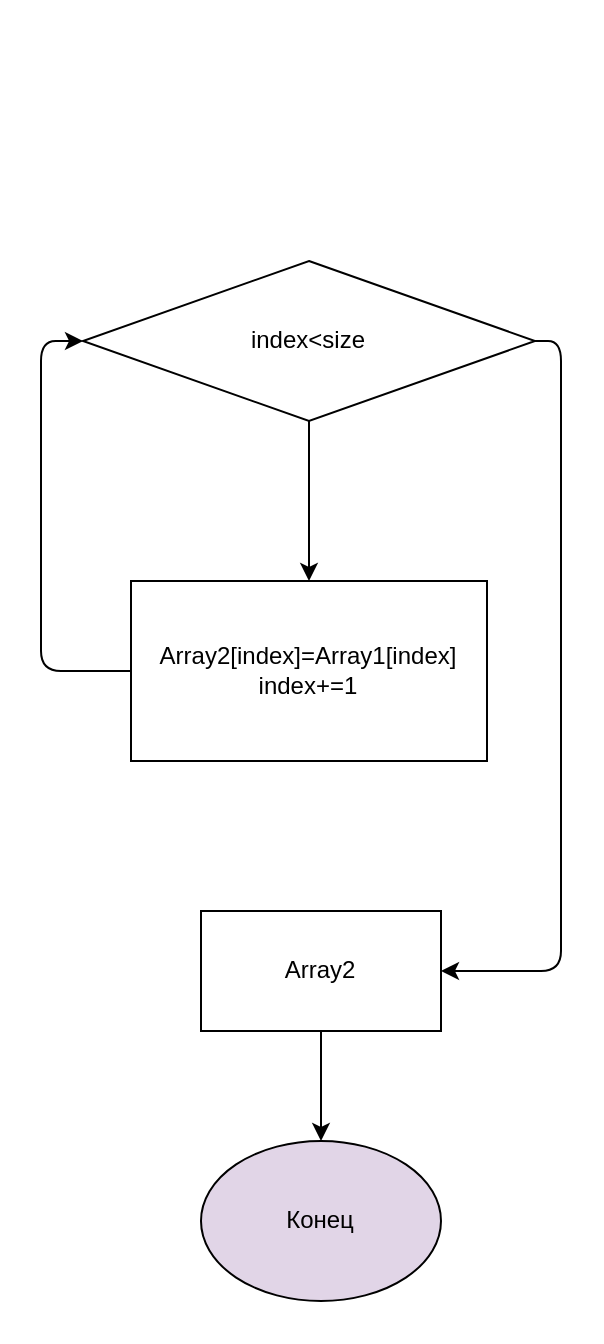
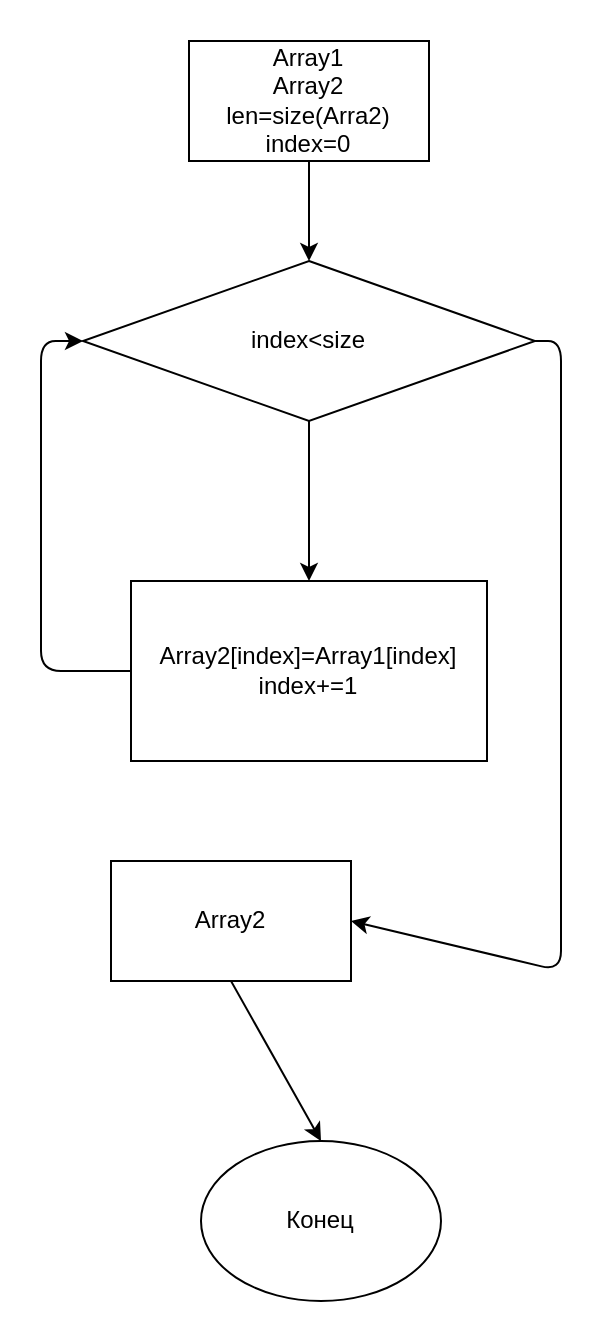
none -> (309, 101)
none -> (309, 204)
(321, 971) -> (231, 921)
(321, 1221) -> (321, 1221)
